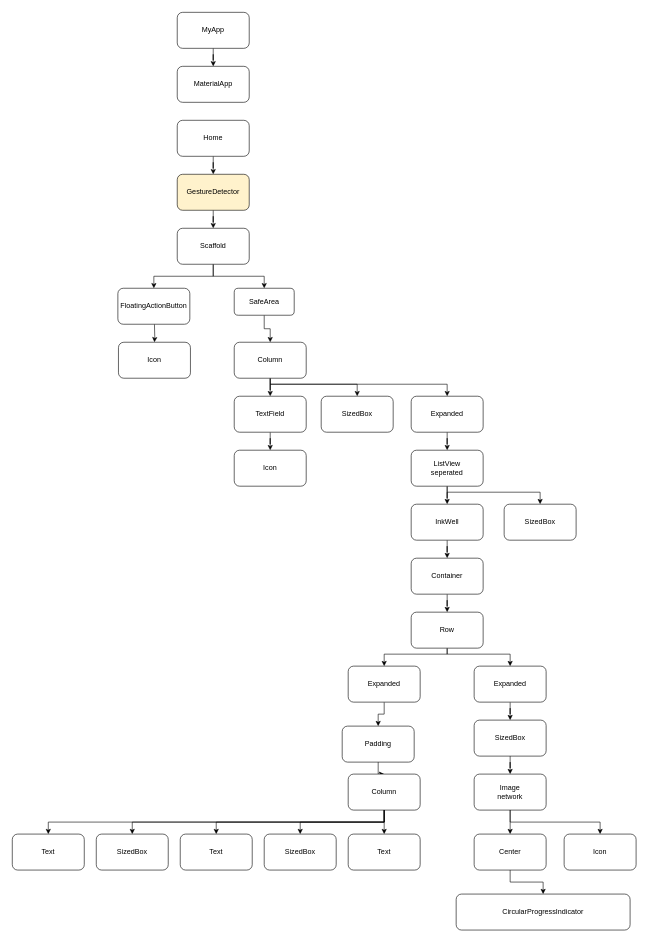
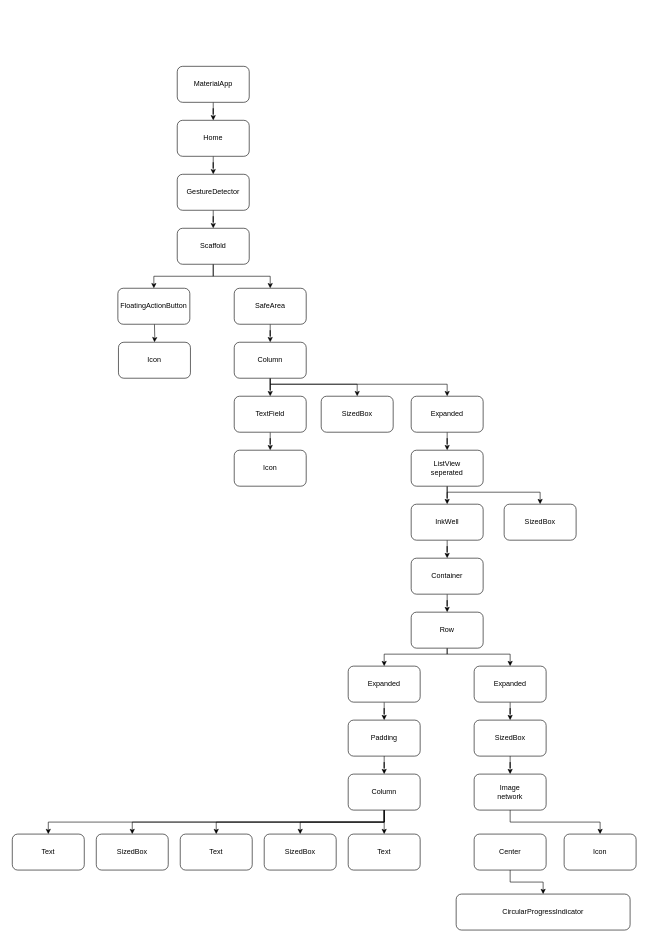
(213, 30) -> none
(213, 59) -> none
none -> (213, 111)
(213, 192) -> (213, 192)
(264, 302) -> (270, 306)
(378, 744) -> (384, 738)
(510, 828) -> none
